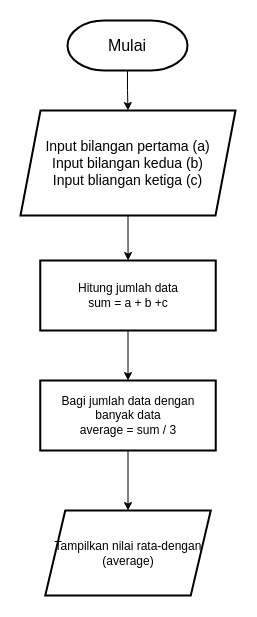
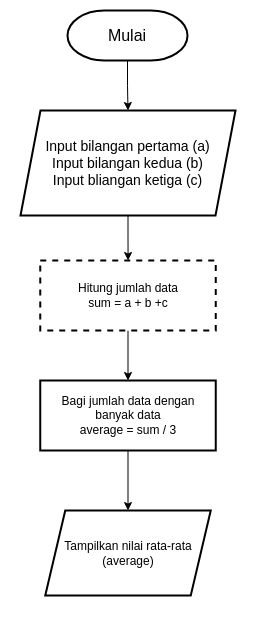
(128, 46) -> (128, 36)
(128, 296) -> (128, 296)
(129, 554) -> (129, 554)
